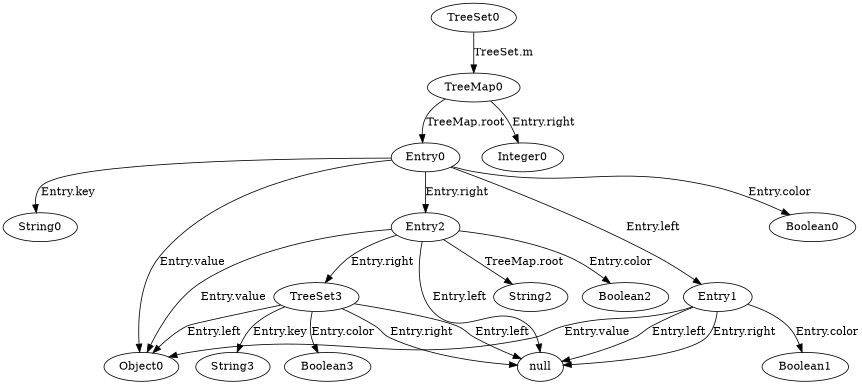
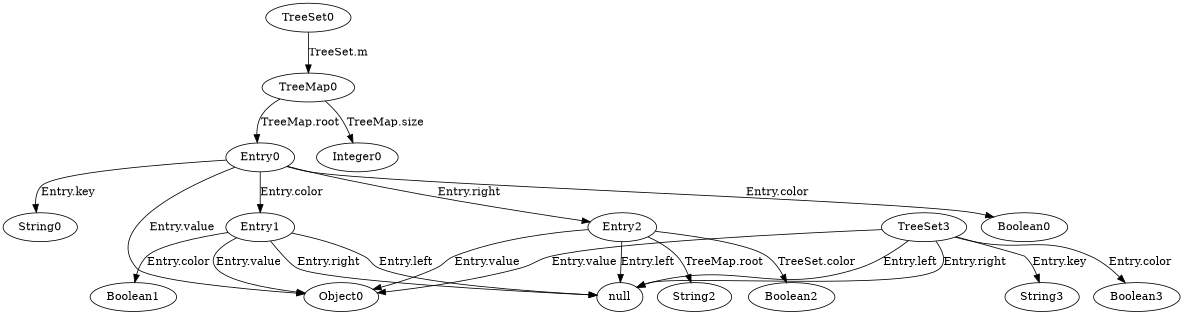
(544, 122) -> (386, 122)
(653, 227) -> (292, 192)
(360, 250) -> none
(621, 262) -> (817, 262)
(214, 332) -> (585, 262)
